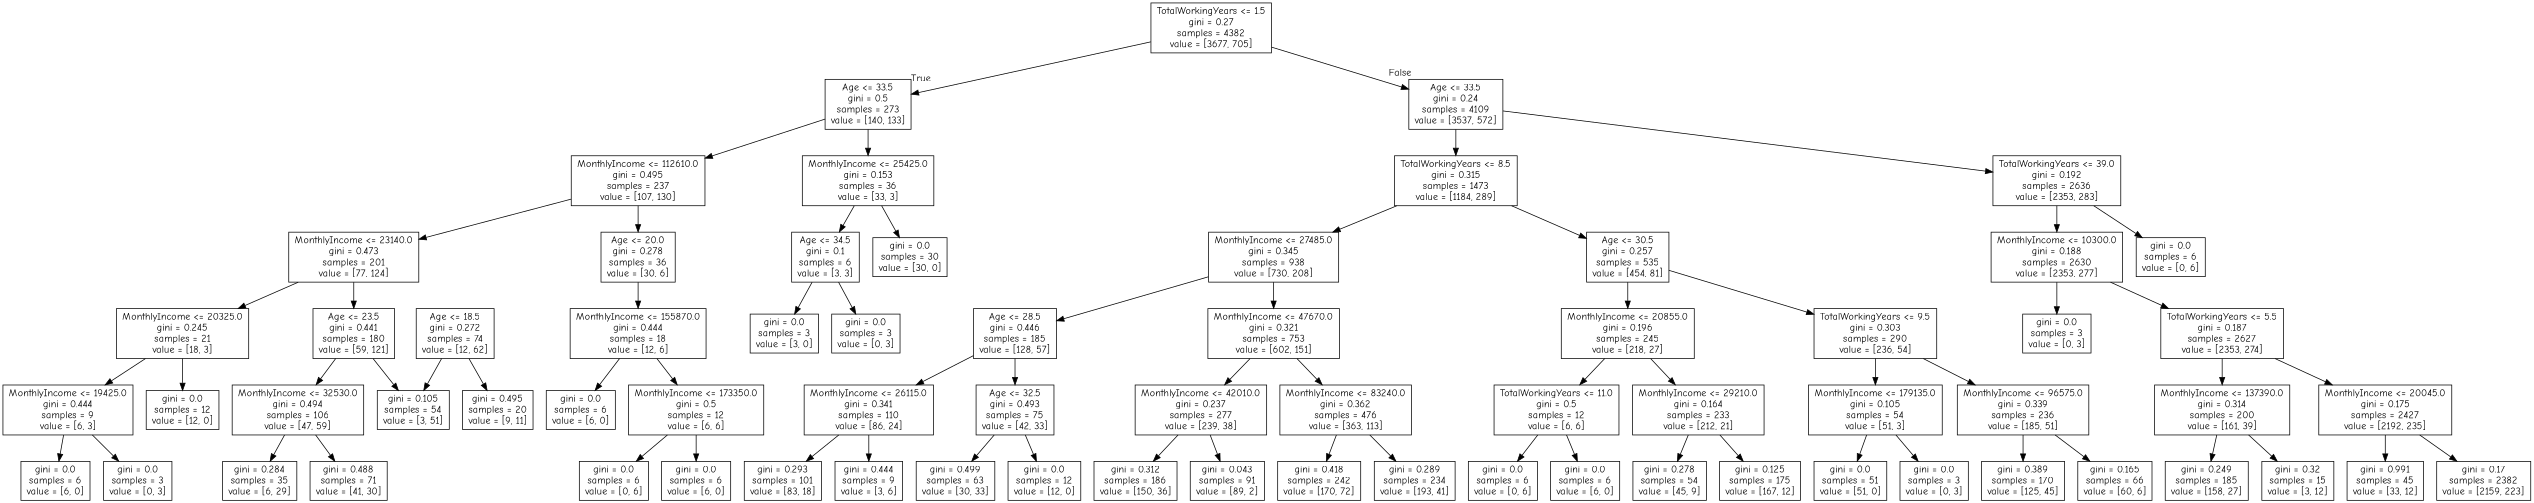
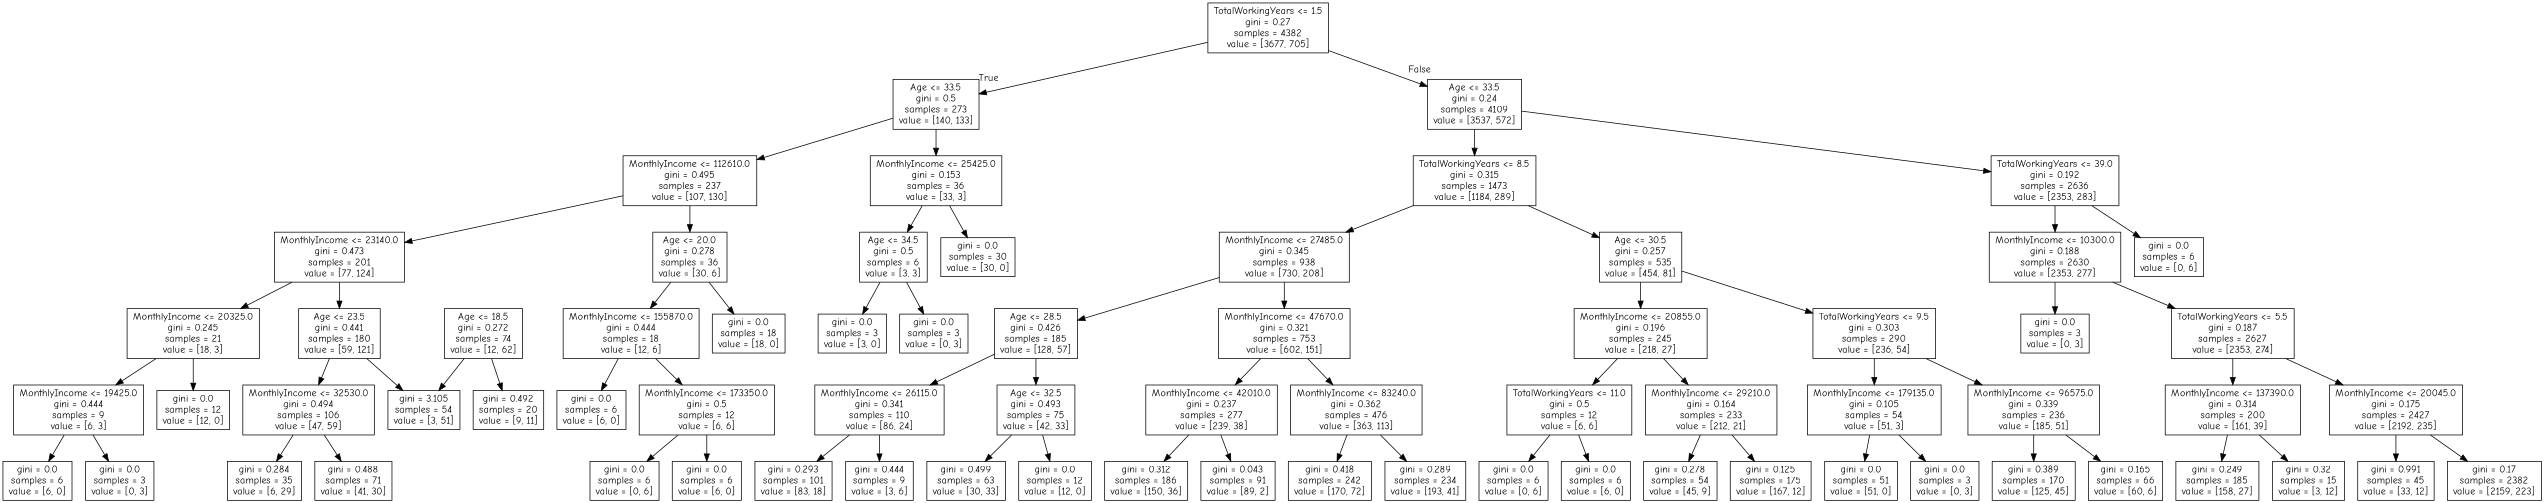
(825, 257) -> (893, 257)
none -> (749, 334)
(1015, 334) -> (1036, 334)
(413, 410) -> (424, 410)
(498, 410) -> (508, 410)
